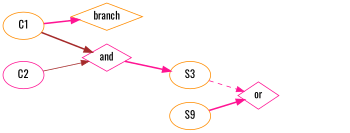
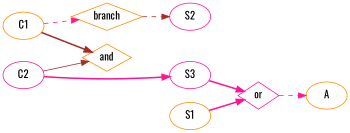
none -> (190, 17)
(58, 22) -> (58, 22)
(107, 58) -> (107, 58)
(144, 65) -> (103, 79)
(190, 75) -> (190, 75)
(223, 85) -> (223, 85)
none -> (327, 96)
(190, 116) -> (190, 116)
